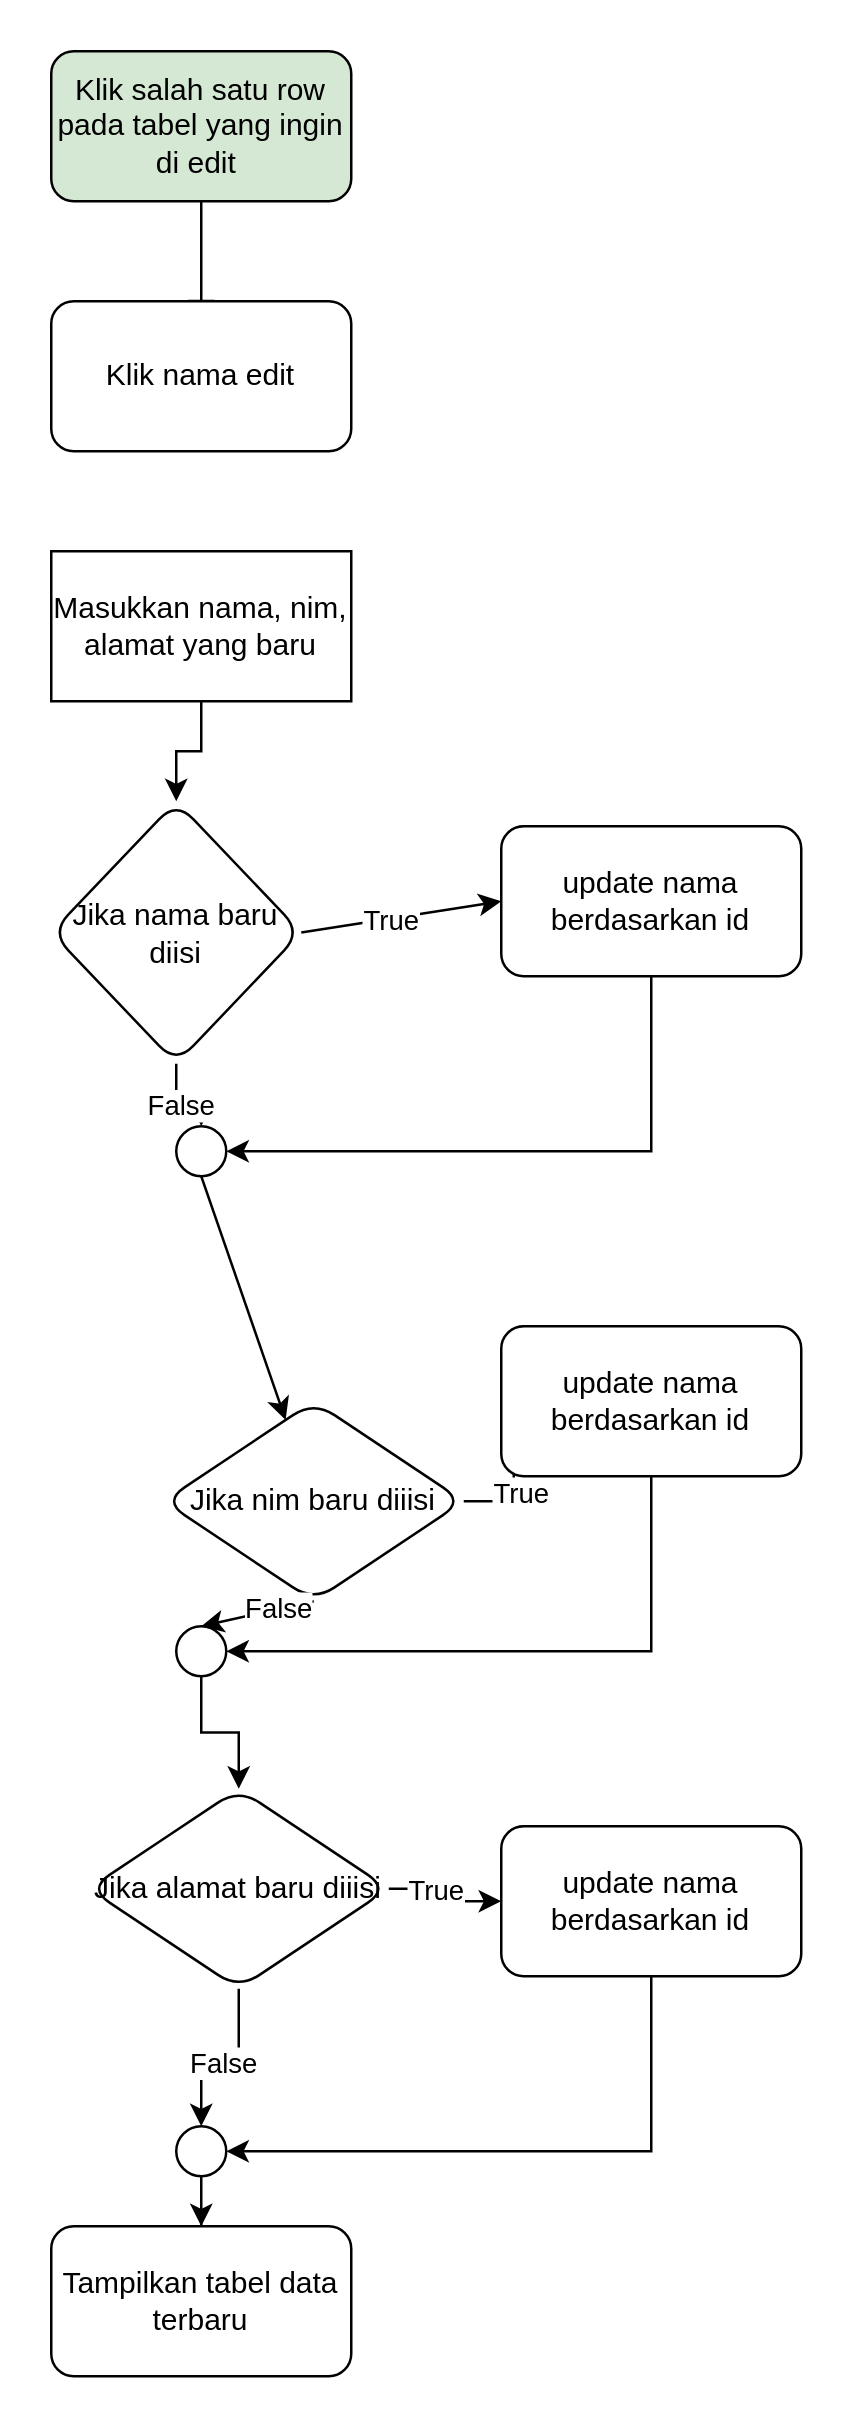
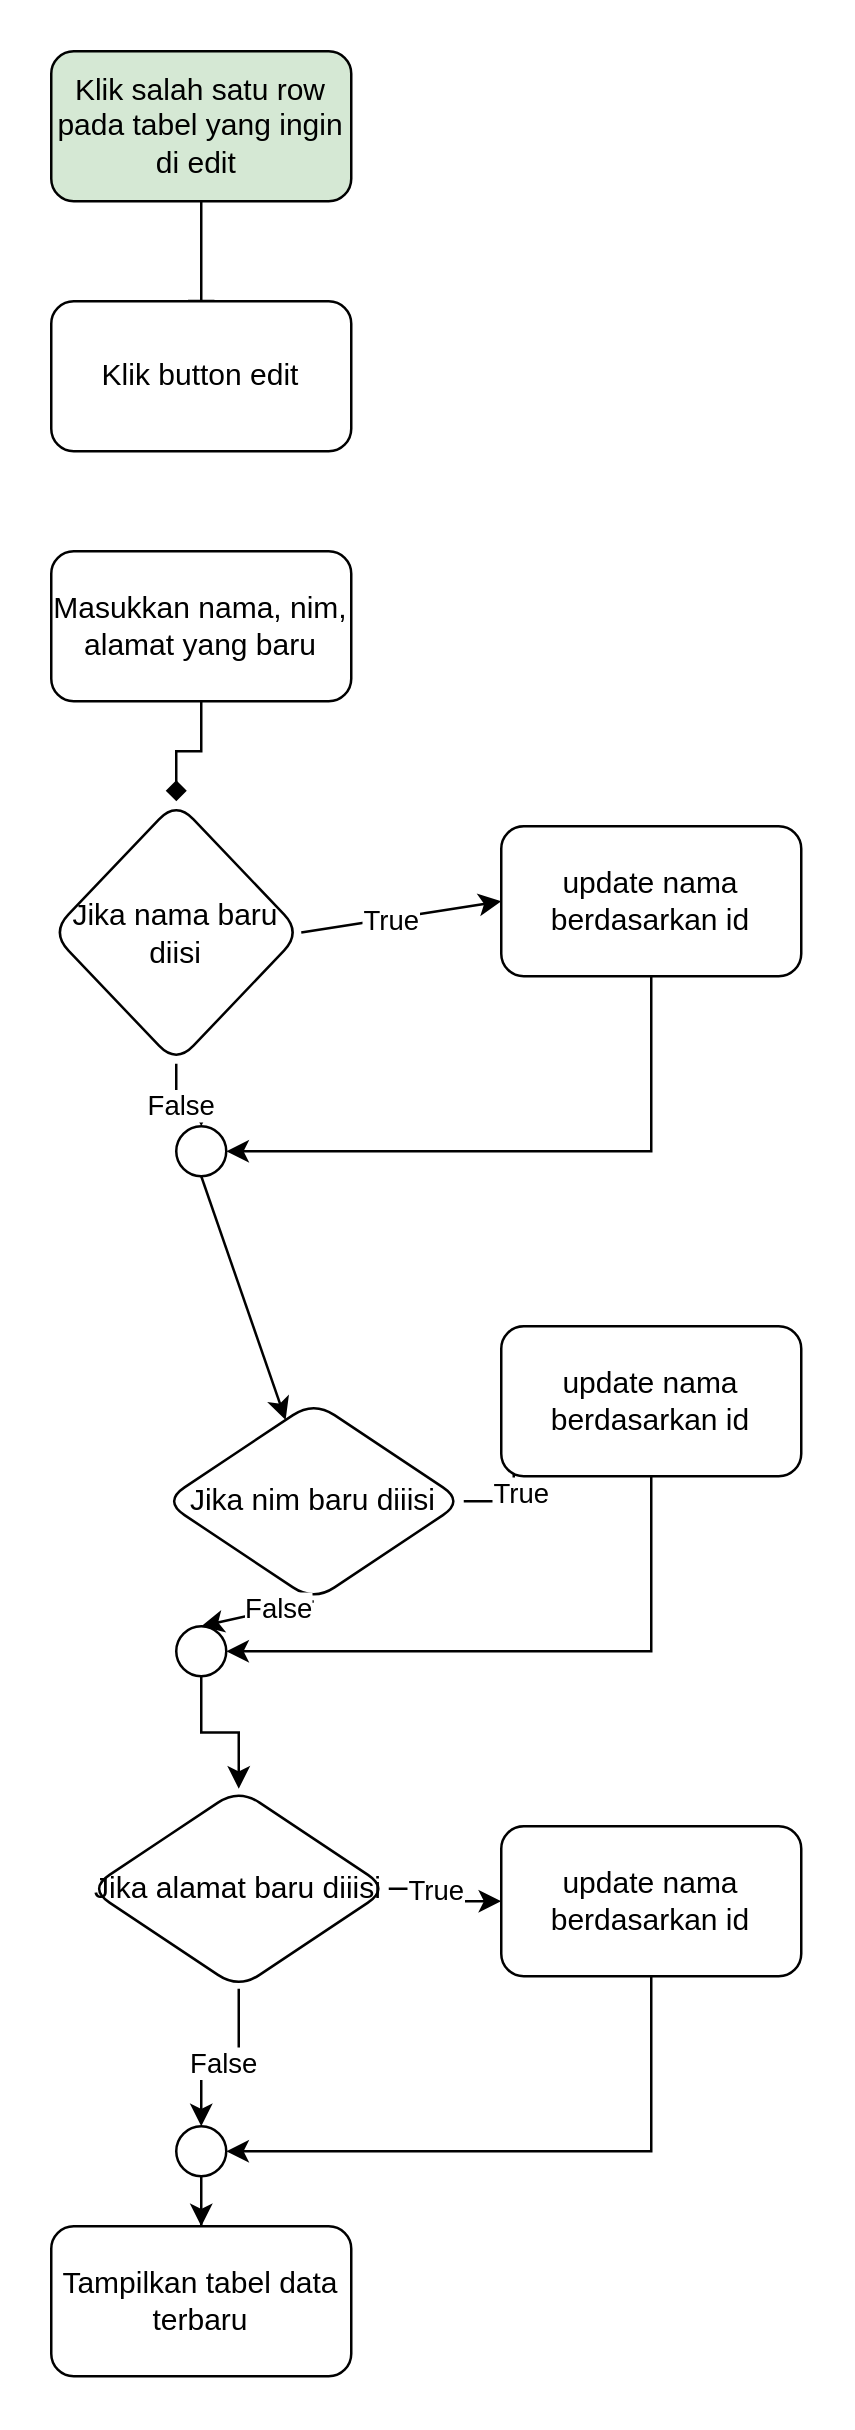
(201, 376) -> (201, 376)
(201, 626) -> (201, 626)
(176, 782) -> (176, 781)
